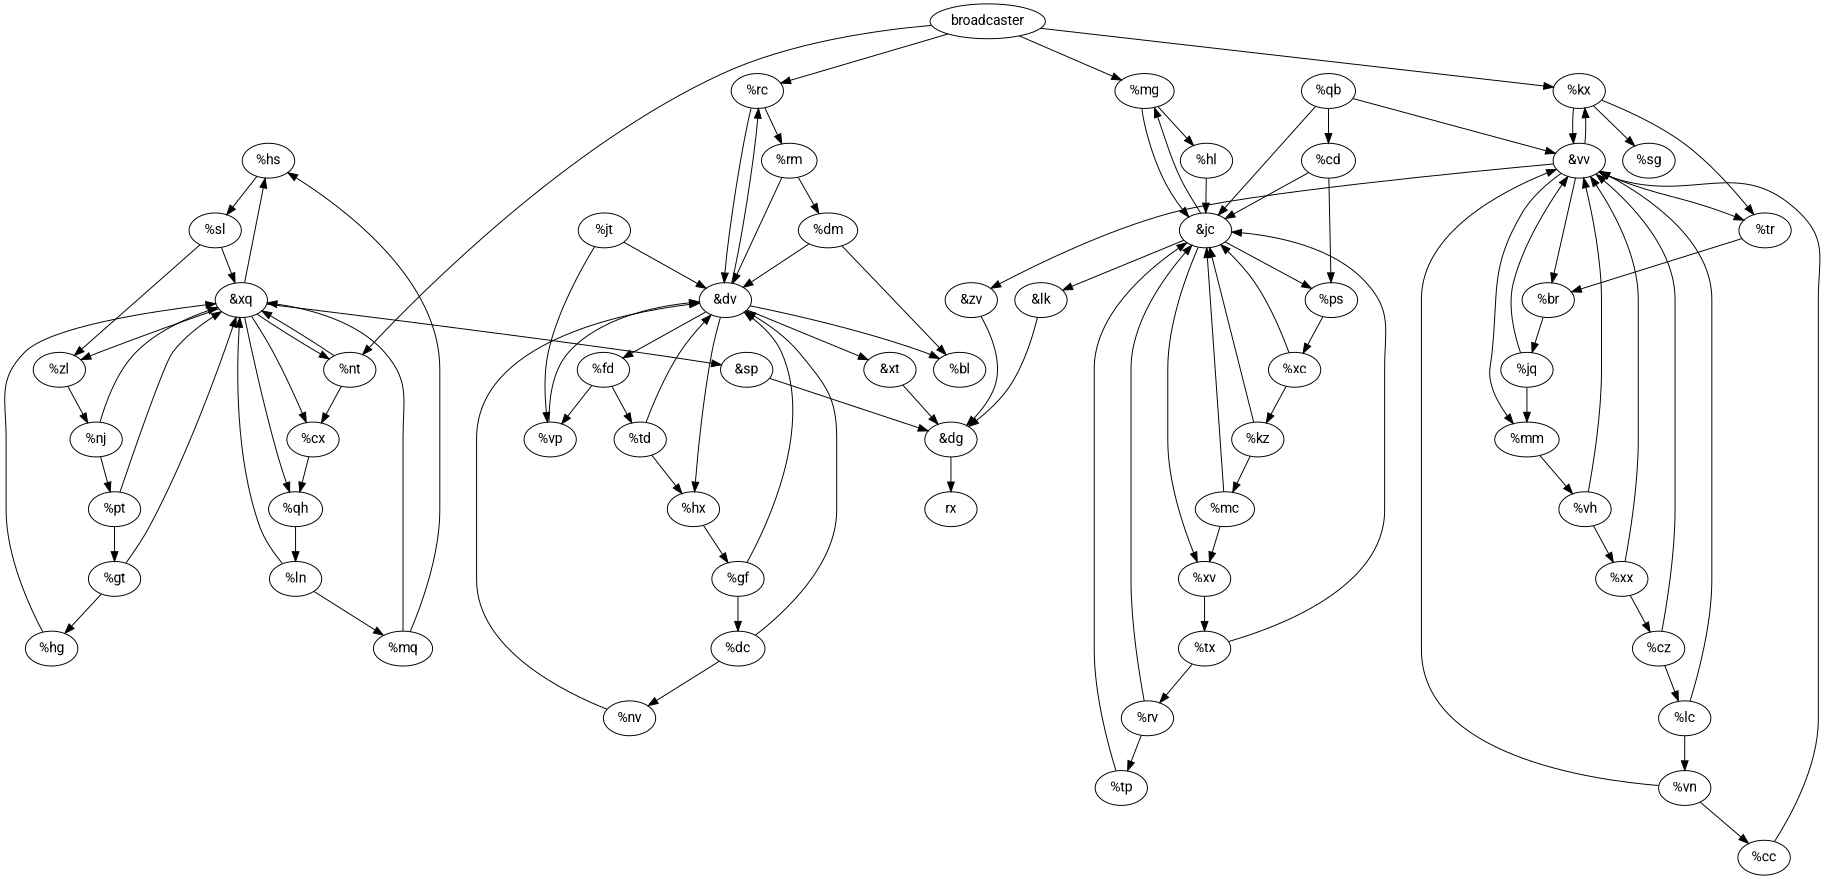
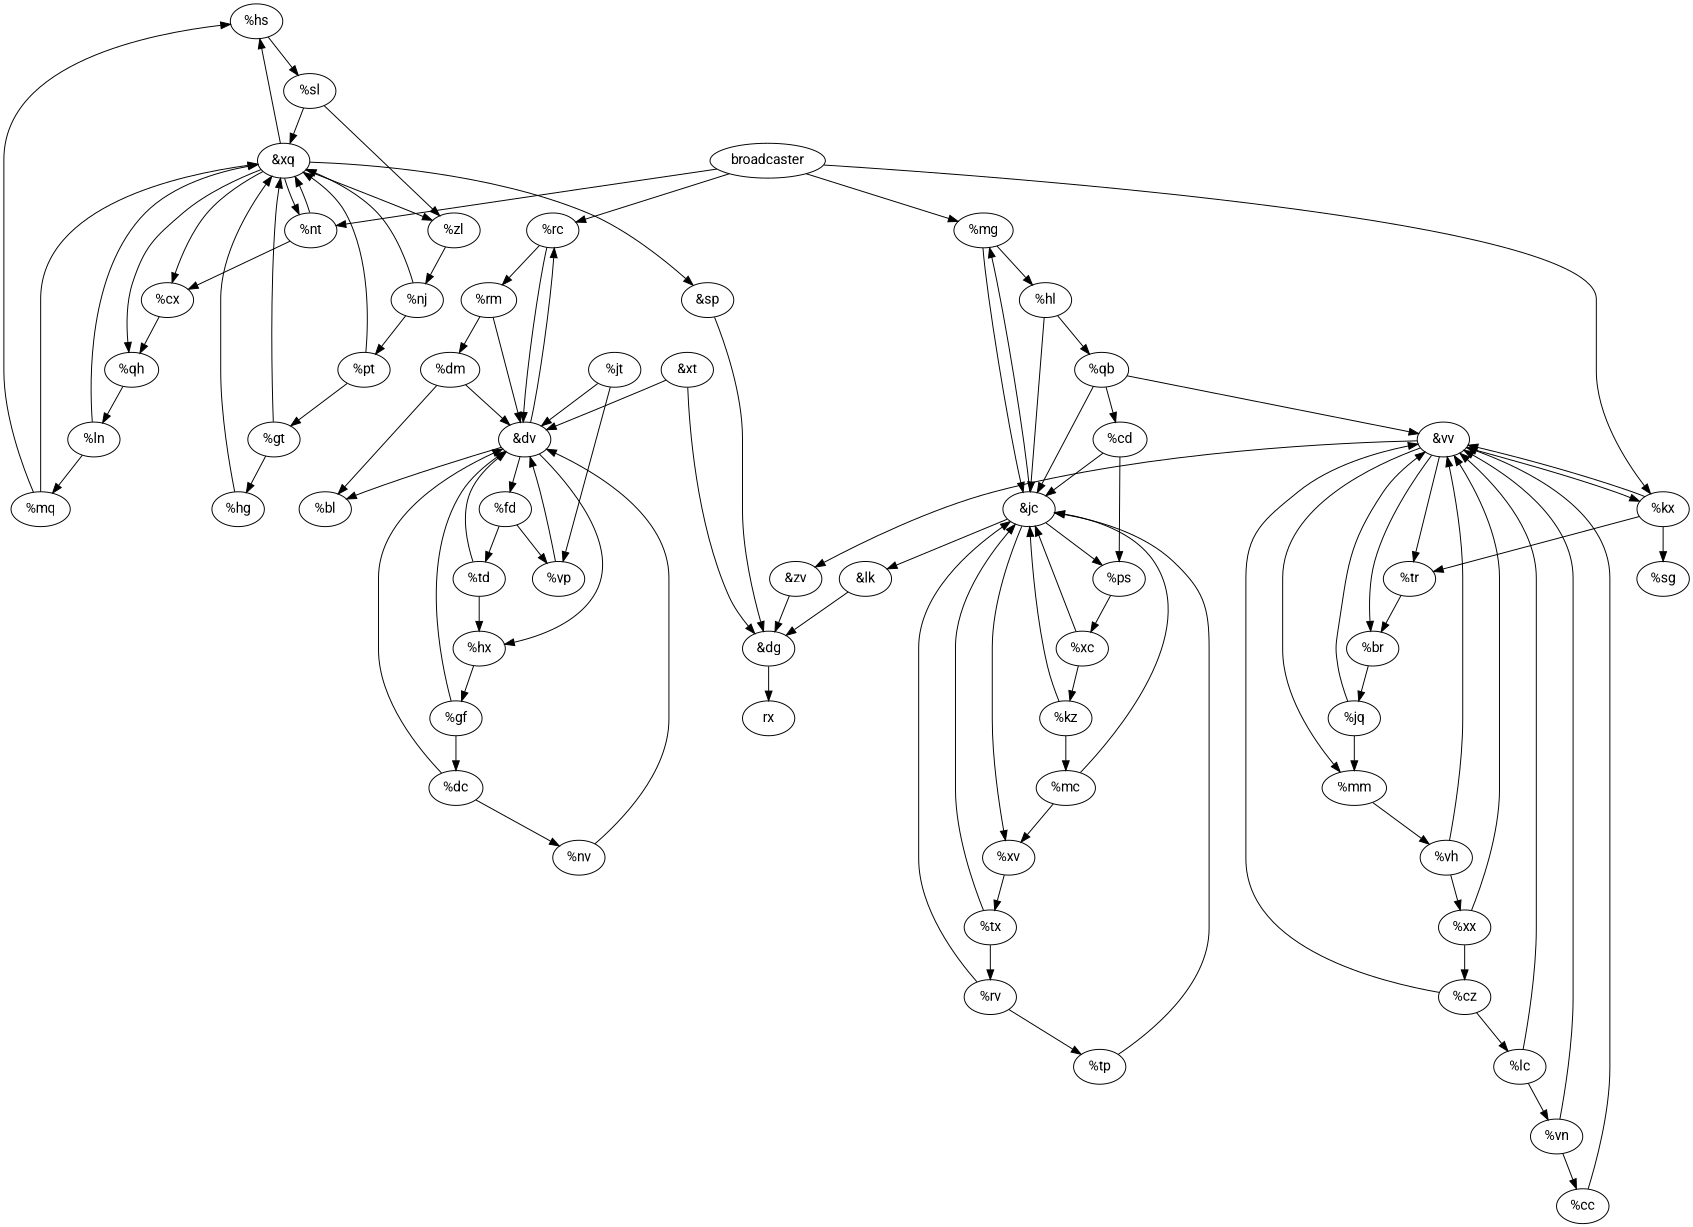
none -> (1070, 331)
(803, 333) -> (614, 402)
